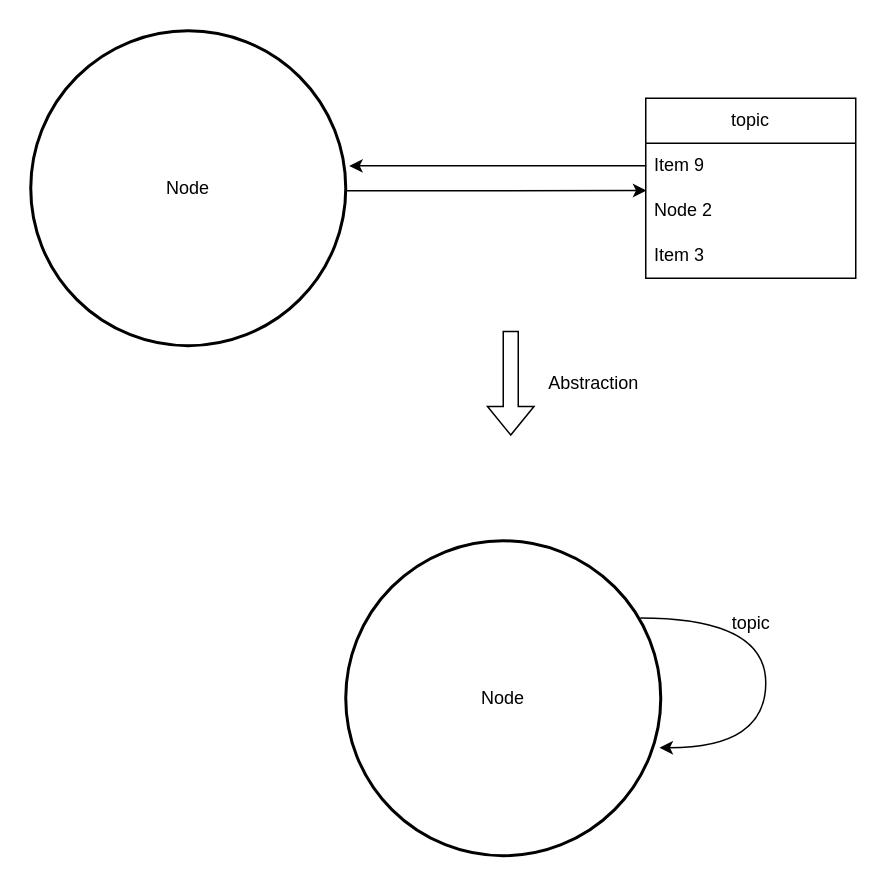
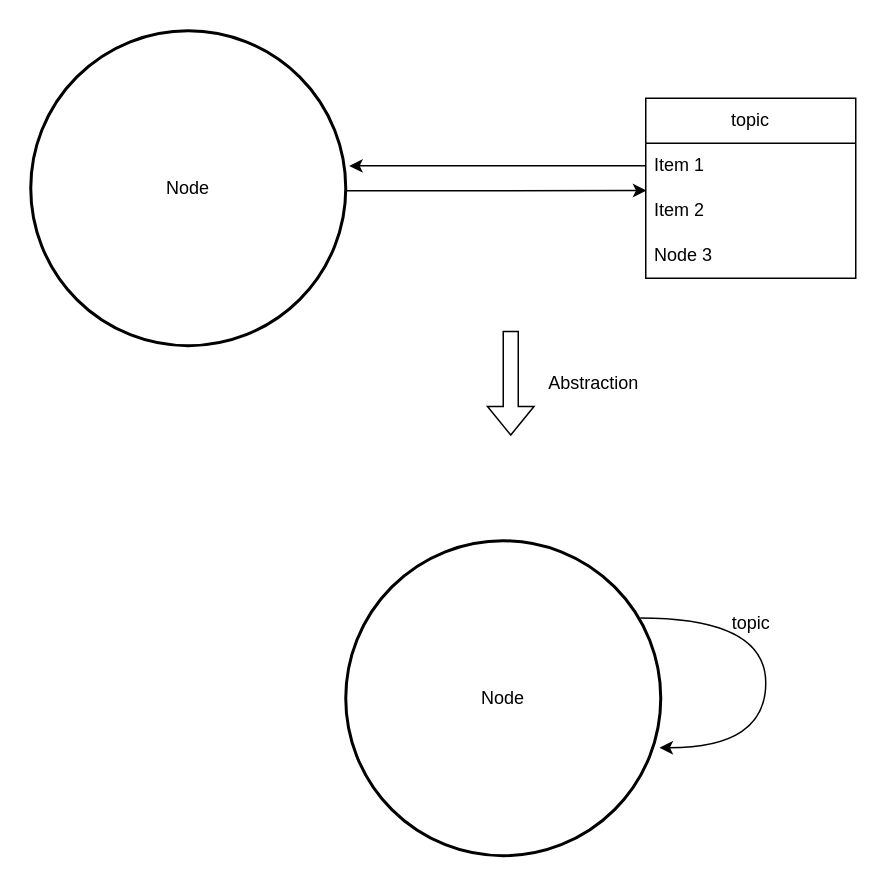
(683, 166) -> (683, 166)
(683, 211) -> (683, 211)
(683, 256) -> (683, 256)
